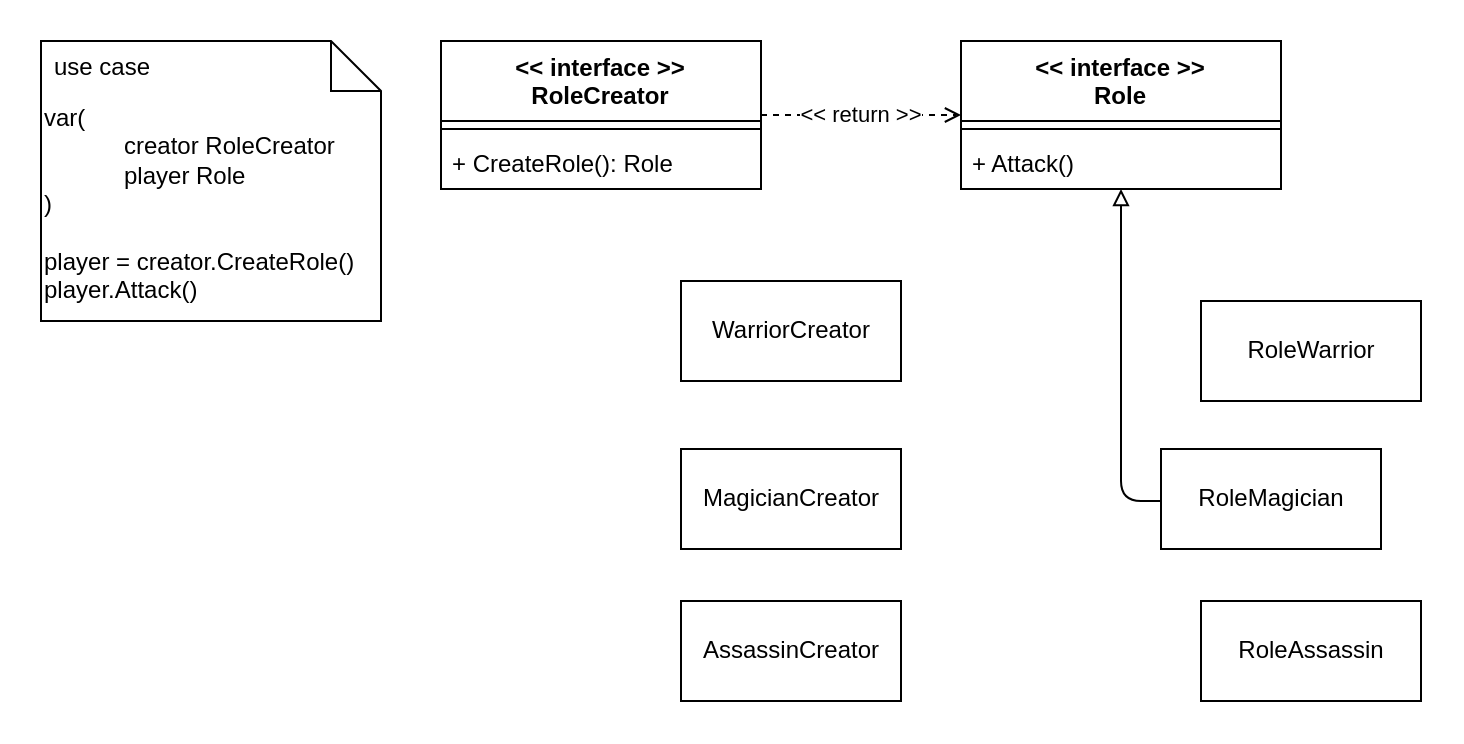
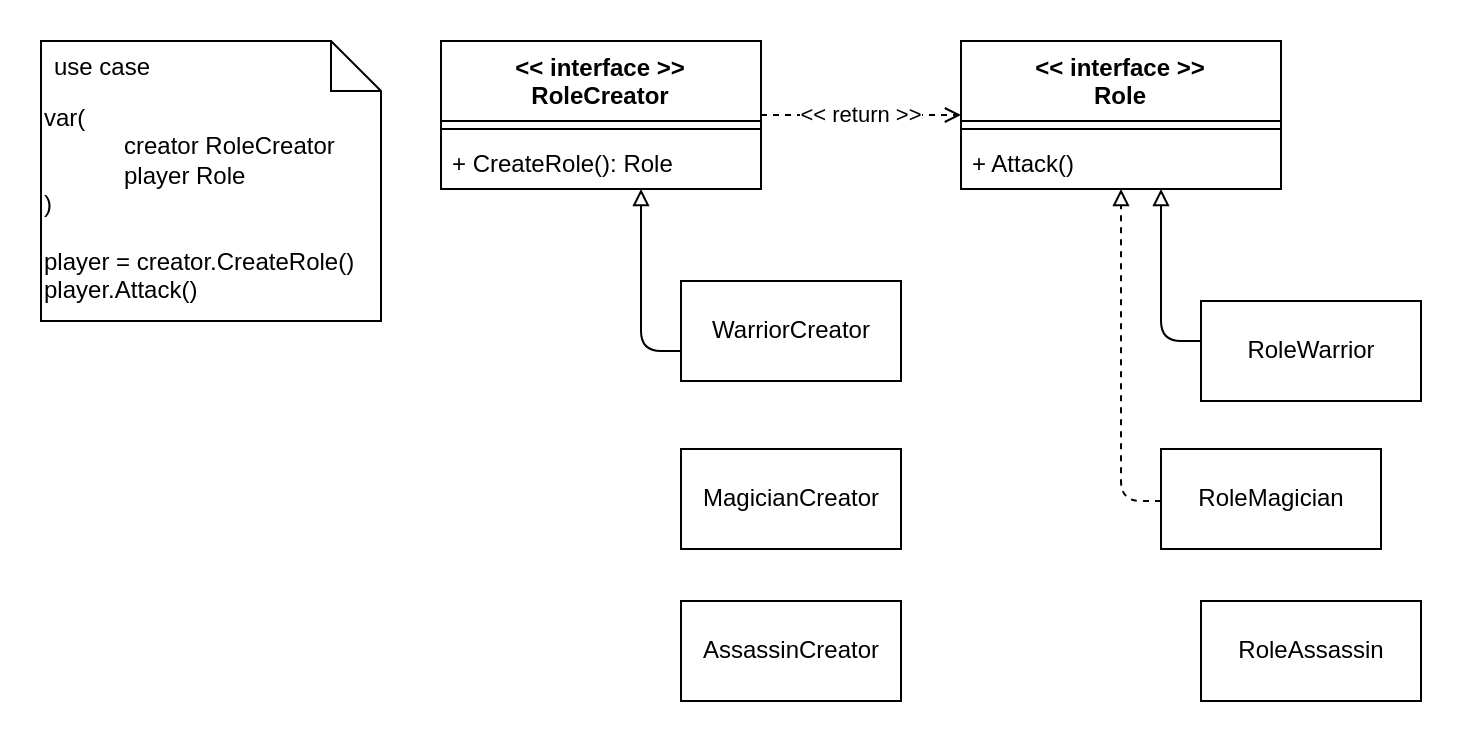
none -> (1161, 287)
none -> (641, 292)
(1121, 365) -> (1121, 365)
